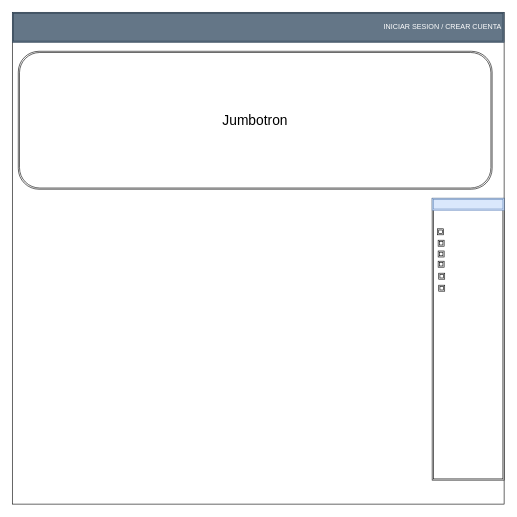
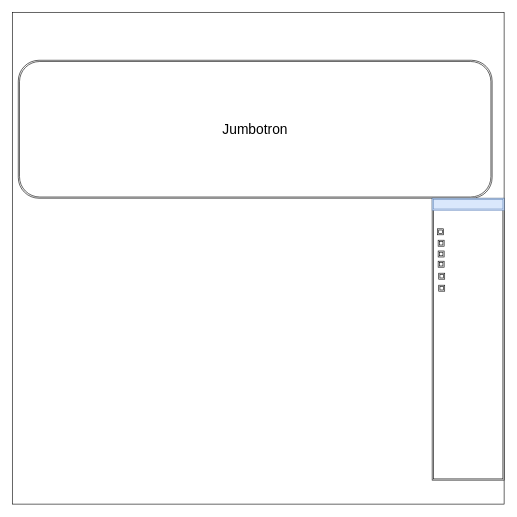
(258, 27) -> none
(255, 120) -> (255, 129)
